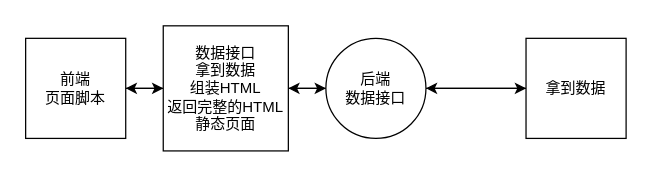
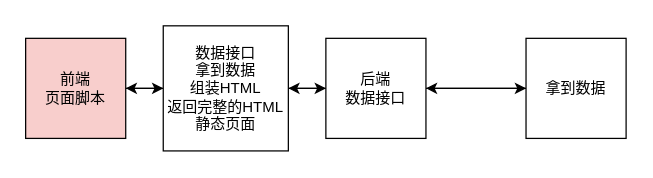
(76, 88) -> (76, 88)
(376, 88) -> (376, 88)
